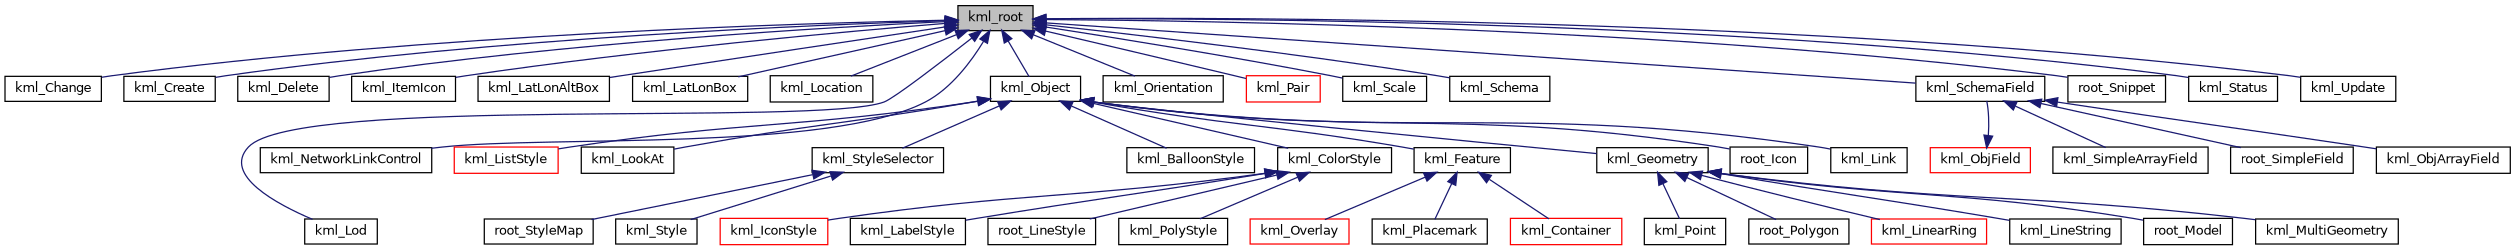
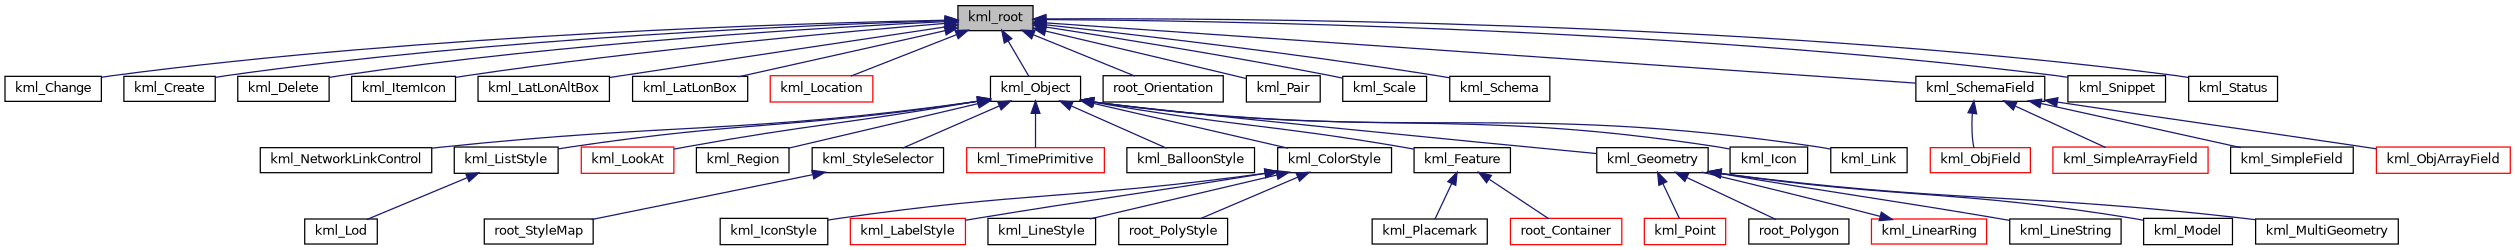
(822, 89) -> (822, 89)
(1163, 89) -> (1163, 89)
(1283, 89) -> (1283, 89)
(2117, 89) -> (2117, 89)
(2348, 89) -> none
(563, 114) -> (417, 199)
(1989, 118) -> (1972, 131)
(723, 137) -> (609, 133)
(506, 160) -> (506, 160)
(628, 160) -> (628, 160)
none -> (743, 160)
none -> (1036, 160)
(1769, 160) -> (1769, 160)
(2130, 160) -> (2130, 160)
(2292, 160) -> (2292, 160)
(2443, 160) -> (2443, 160)
(1791, 198) -> (1791, 194)
(656, 232) -> none
(774, 232) -> (774, 232)
(908, 232) -> (908, 232)
(1042, 232) -> (1042, 232)
(1173, 232) -> (1173, 232)
(1300, 232) -> none
(1566, 232) -> (1566, 232)
(1685, 232) -> (1685, 232)
(2188, 232) -> (2188, 232)
